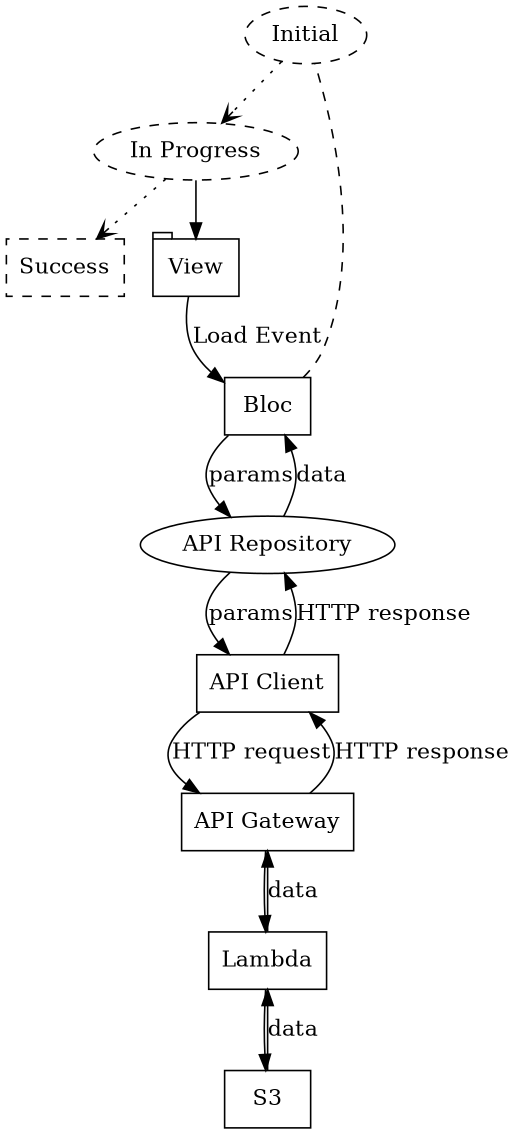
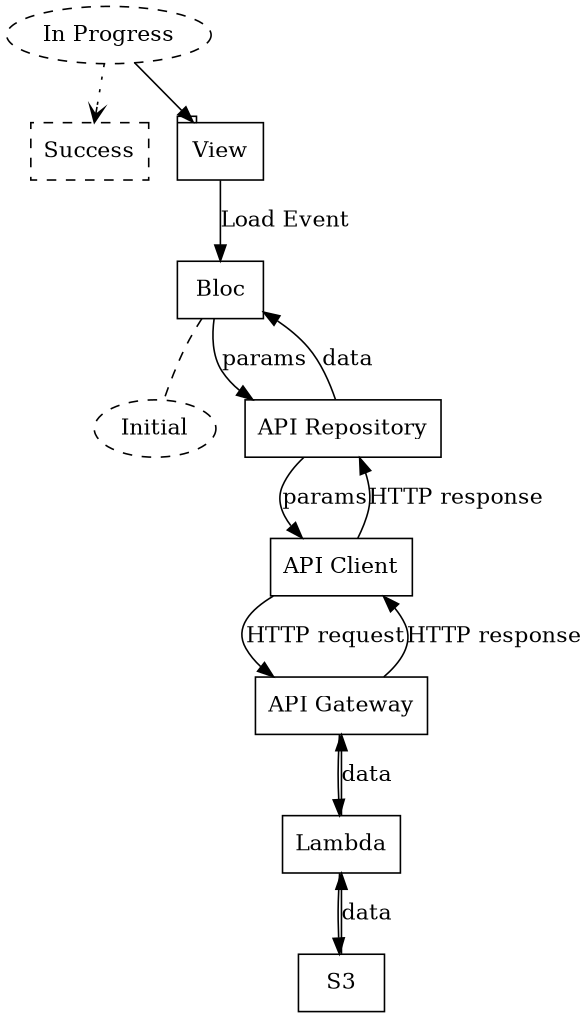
(257, 87) -> none
(268, 545) -> (343, 429)
